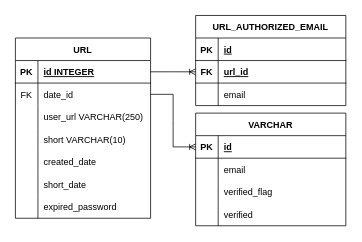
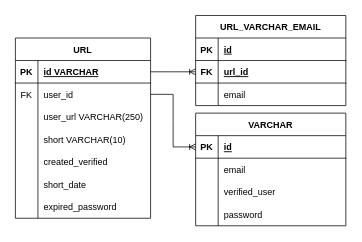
(270, 27) -> (270, 27)
(66, 72) -> (66, 72)
(60, 95) -> (60, 95)
(74, 162) -> (81, 162)
(253, 192) -> (254, 192)
(241, 215) -> (244, 215)
